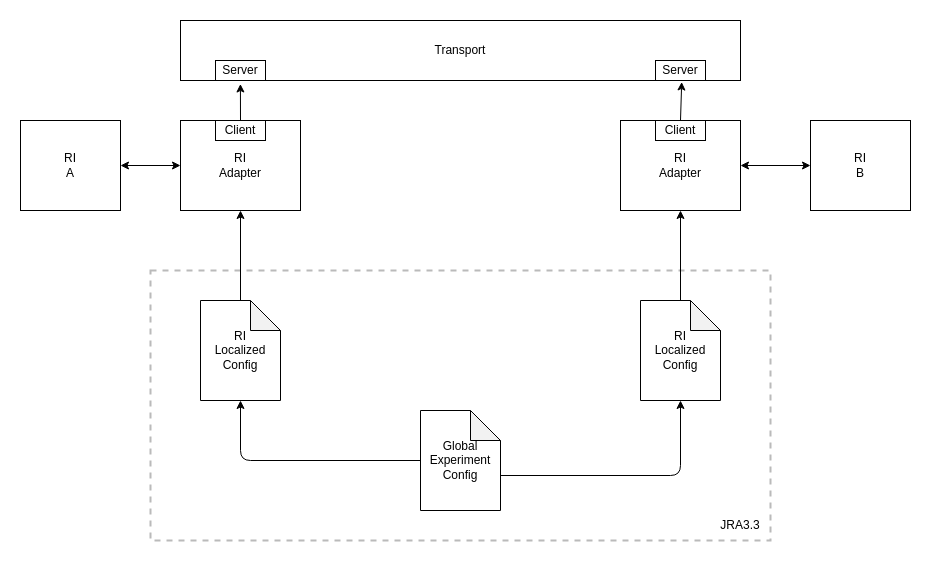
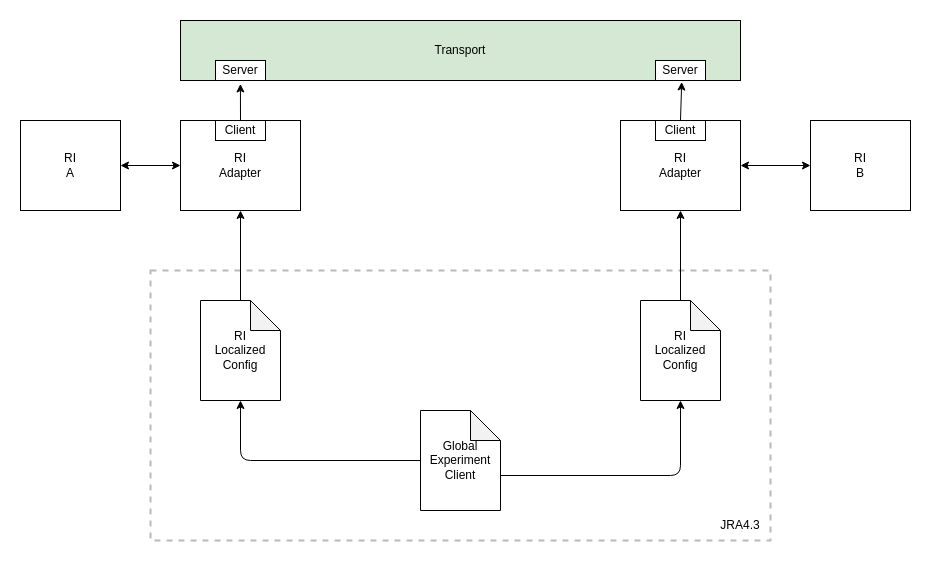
(461, 51) -> (461, 51)
(461, 461) -> (461, 461)
(741, 526) -> (741, 526)
